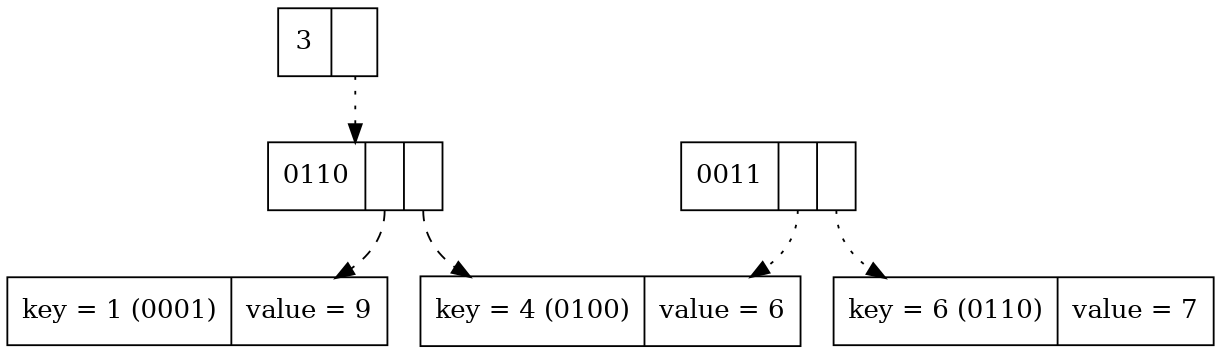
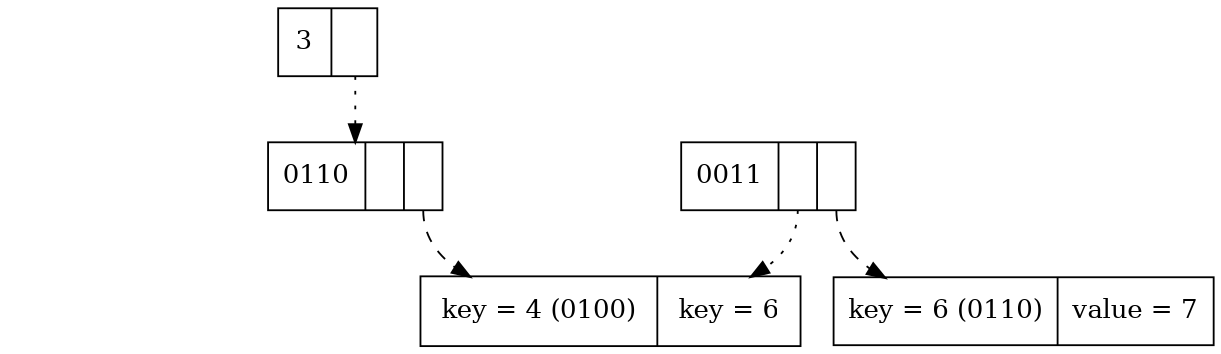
(845, 243) -> (845, 243)
(723, 310) -> (729, 310)
(197, 311) -> none
